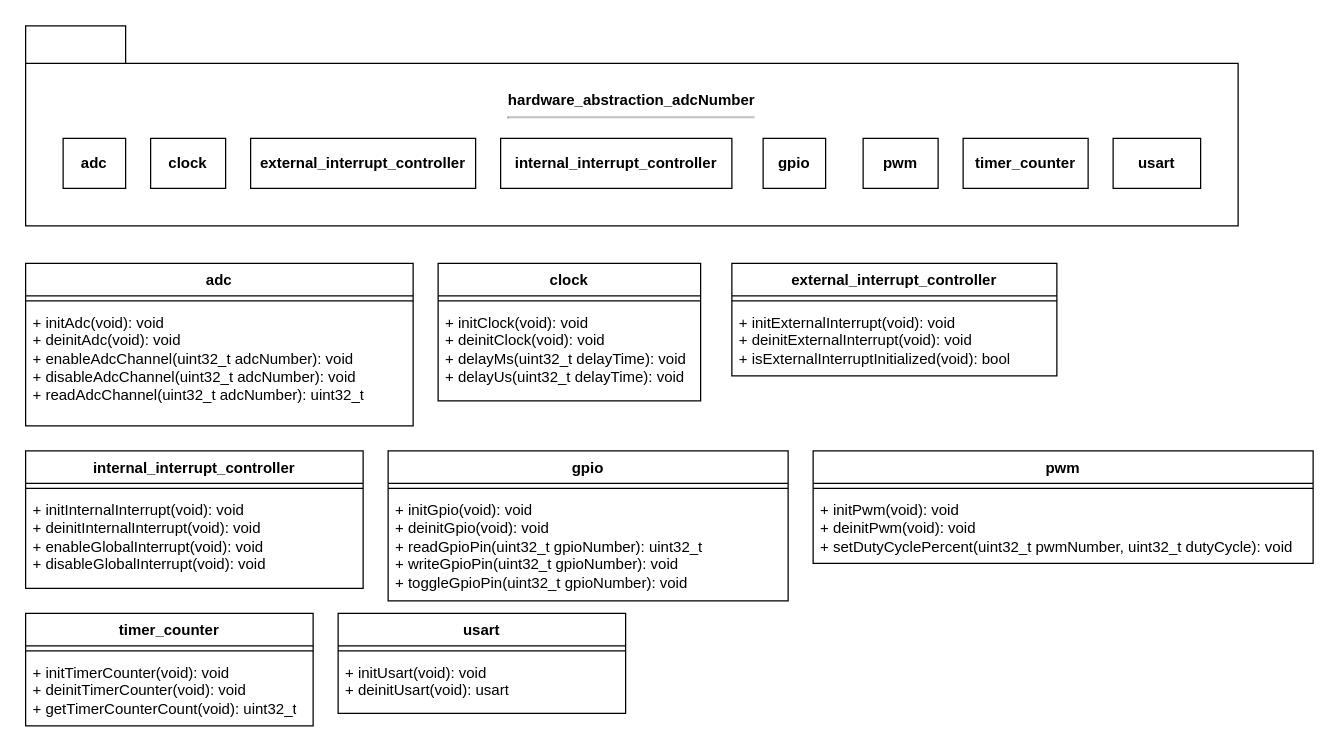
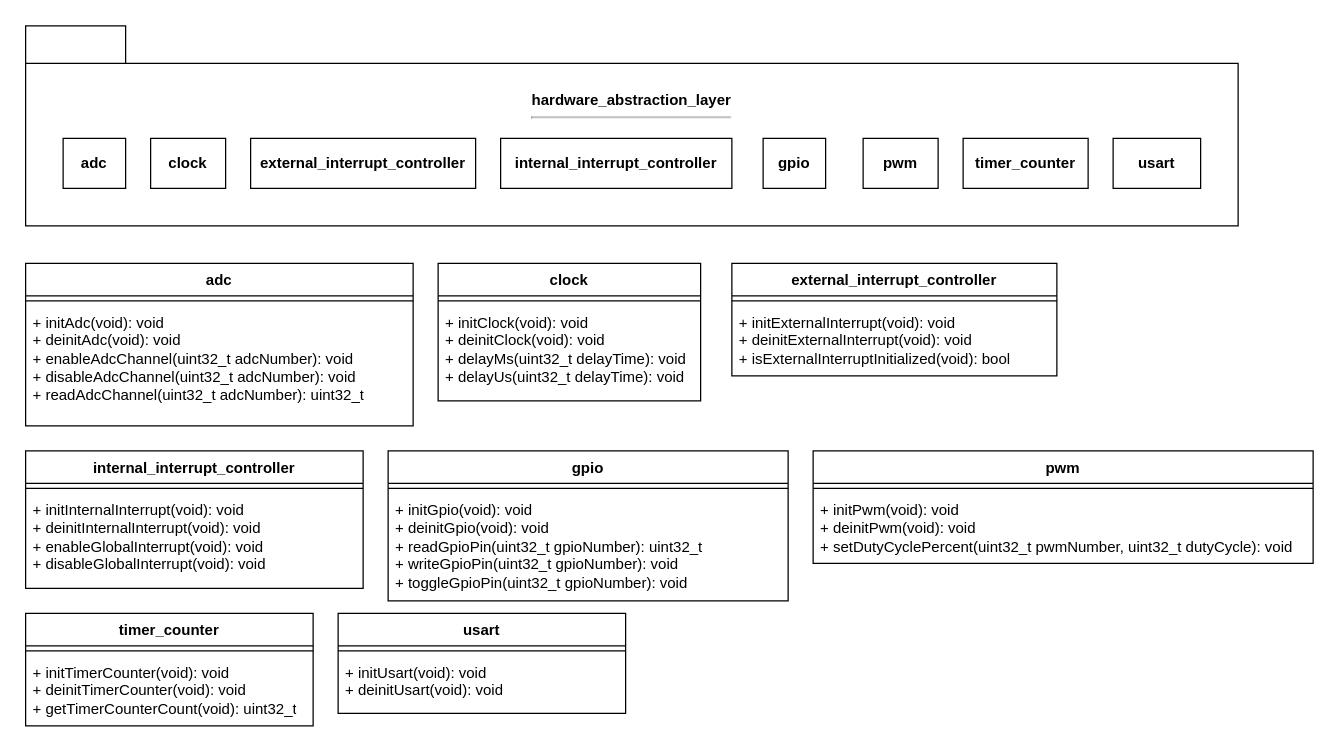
(632, 144) -> (632, 144)
(443, 682) -> (437, 682)
